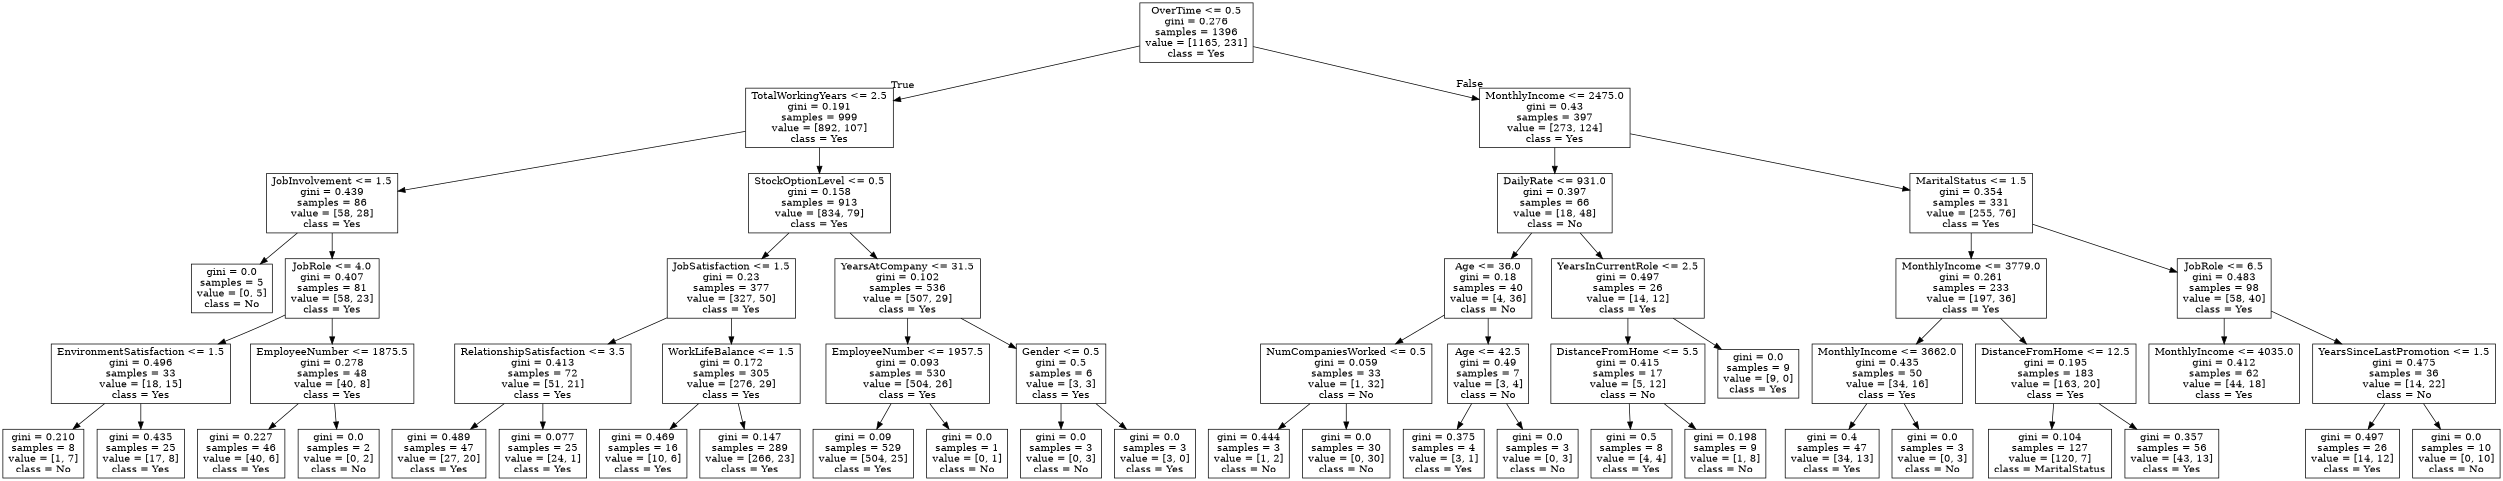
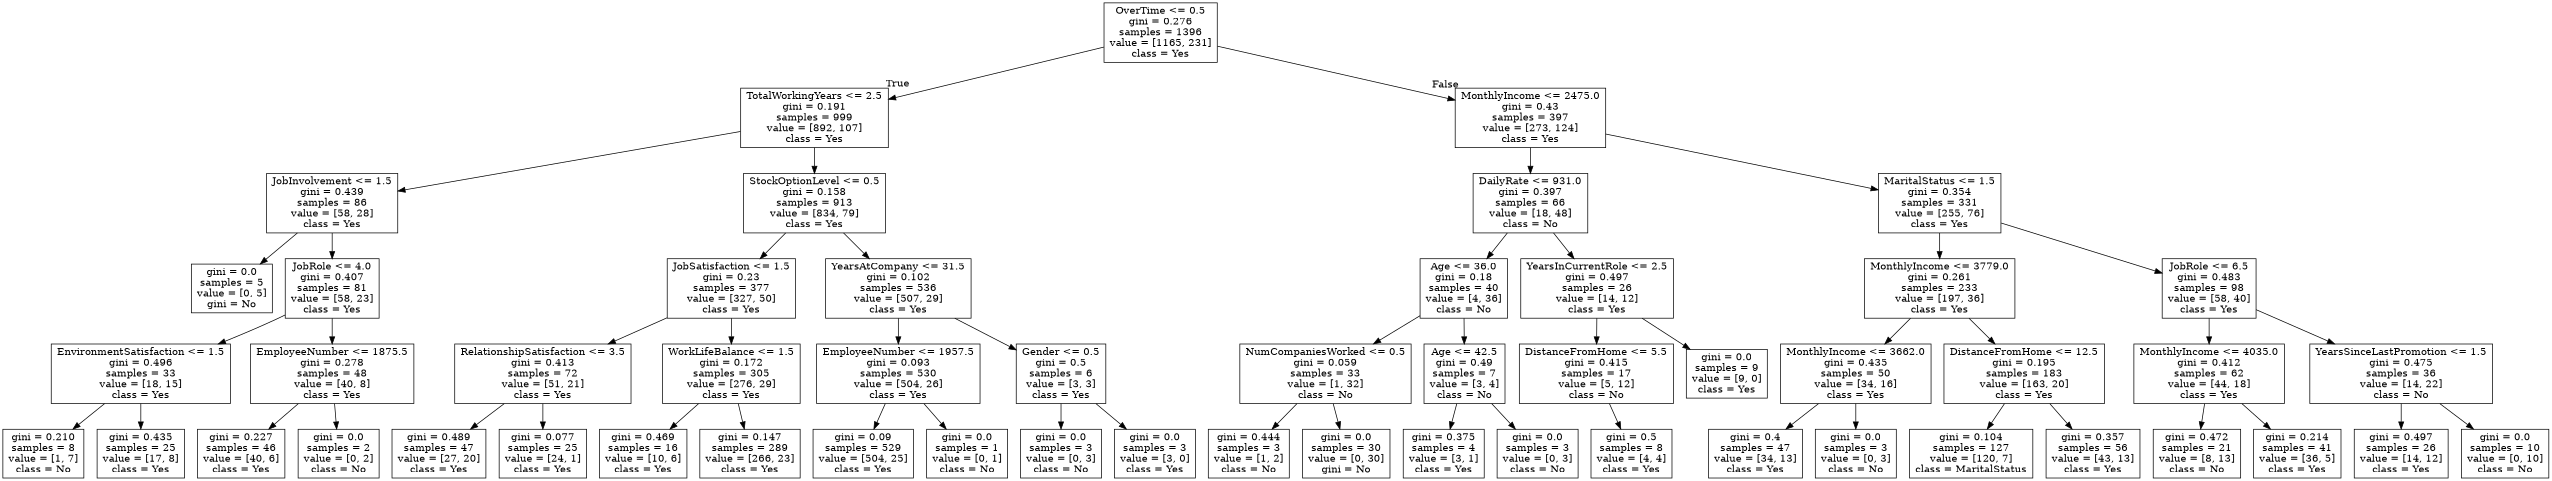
(232, 288) -> (232, 288)
(1346, 454) -> (1346, 454)
(1725, 454) -> none
none -> (2197, 454)
none -> (2297, 454)
